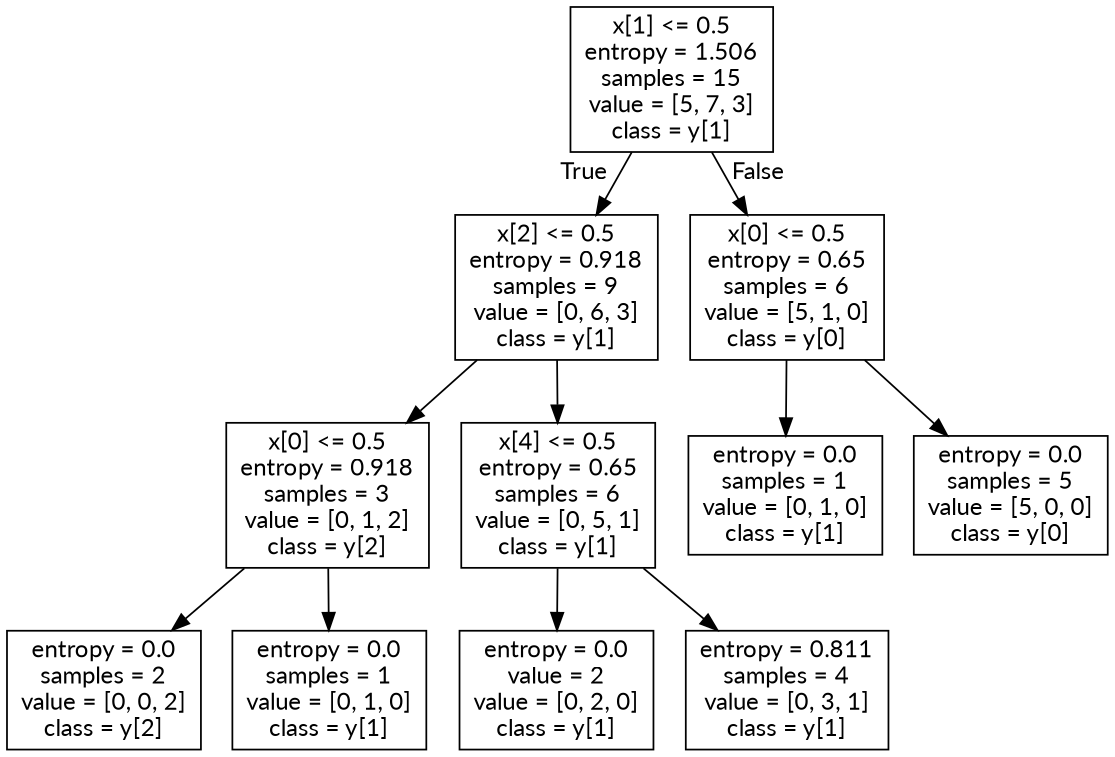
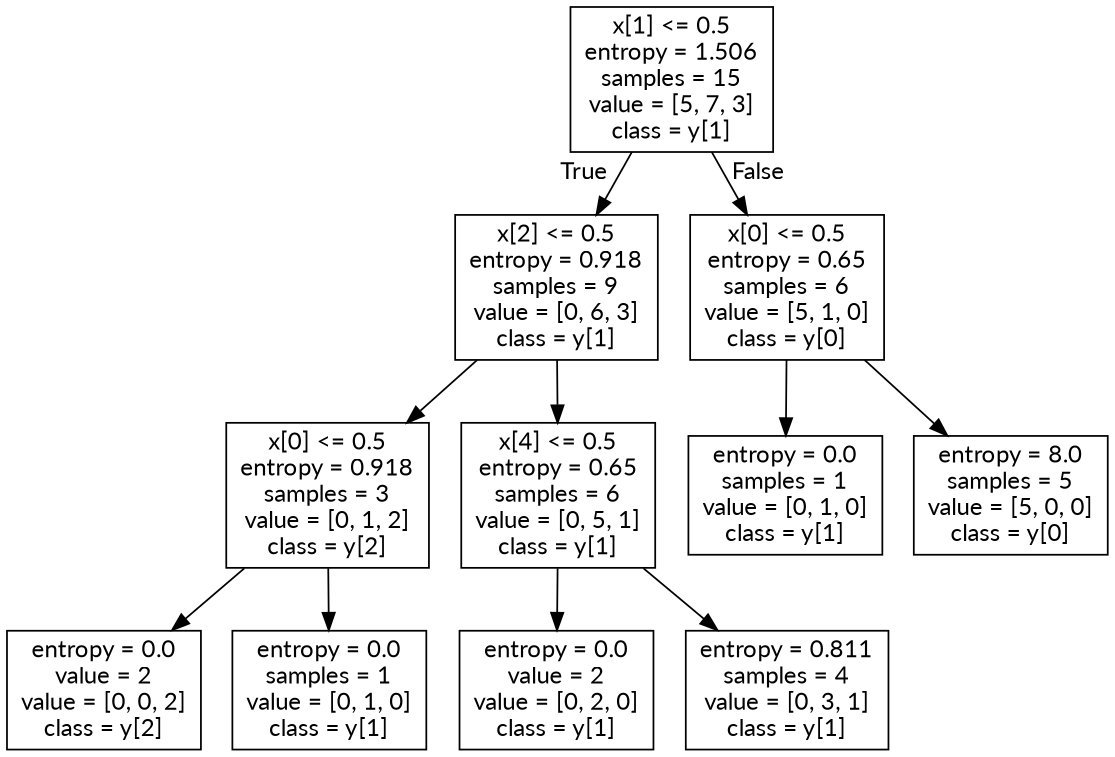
(1011, 495) -> (1011, 495)
(104, 690) -> (104, 690)
